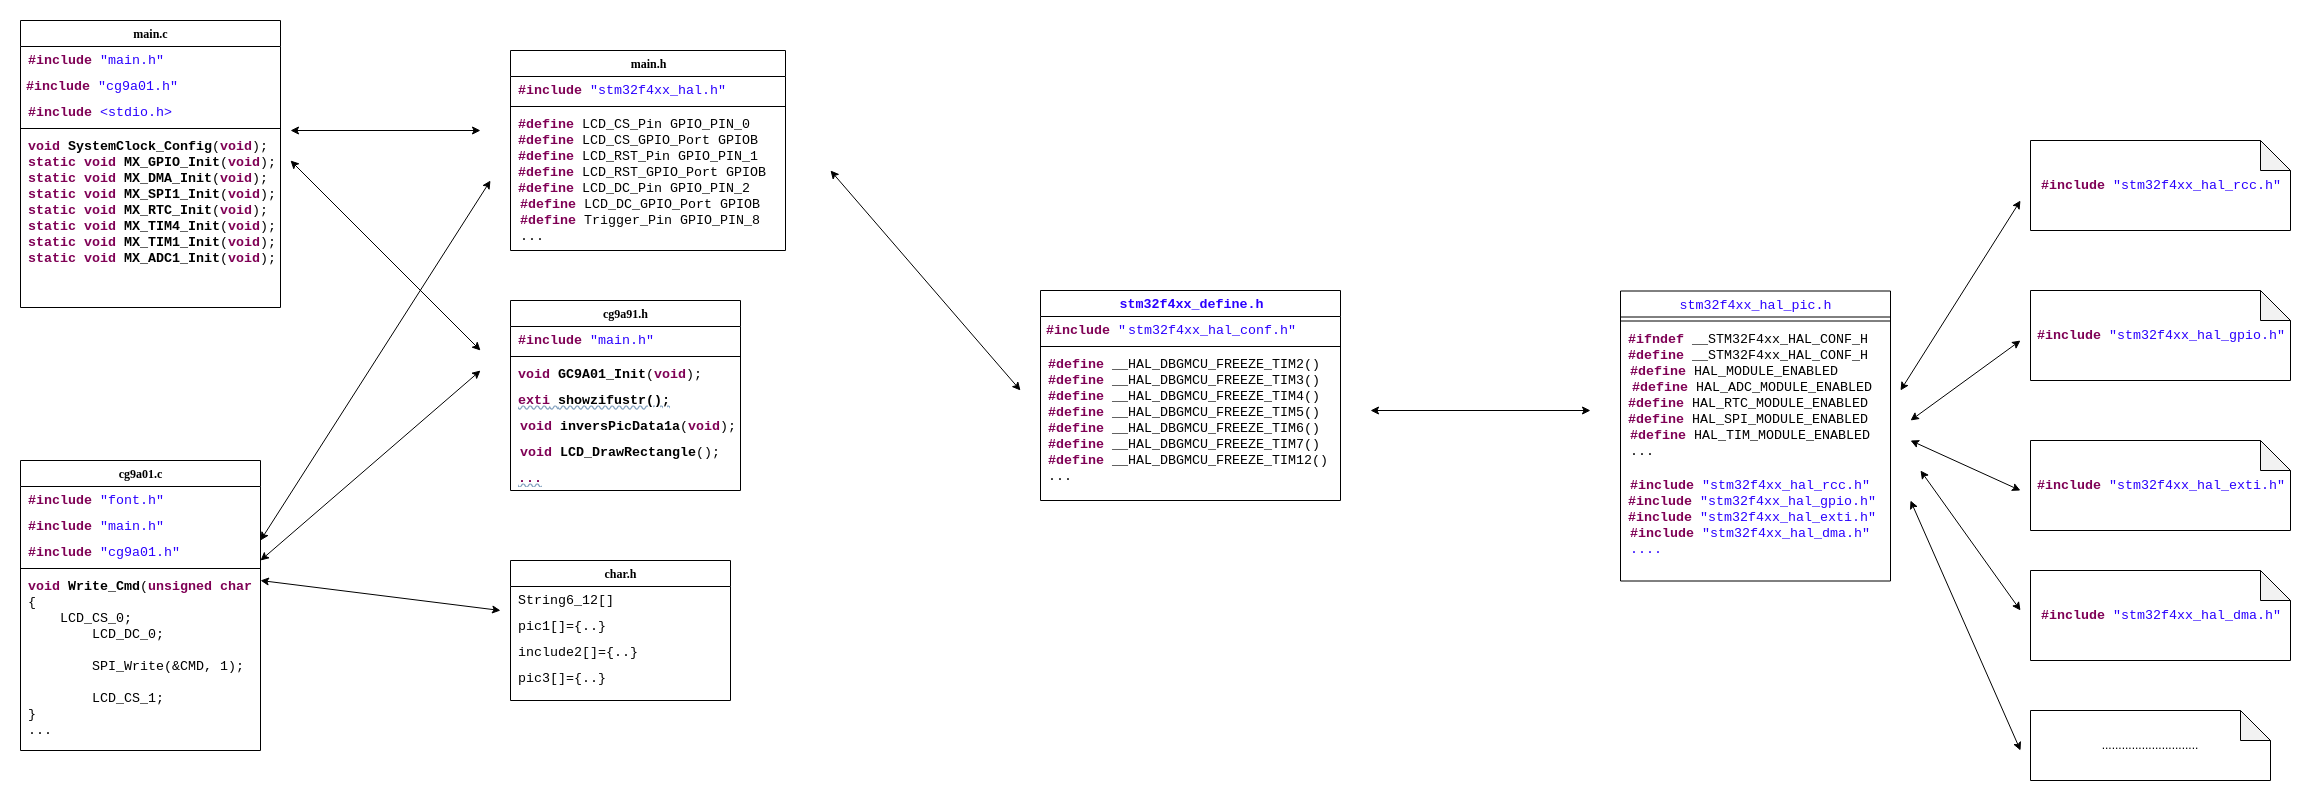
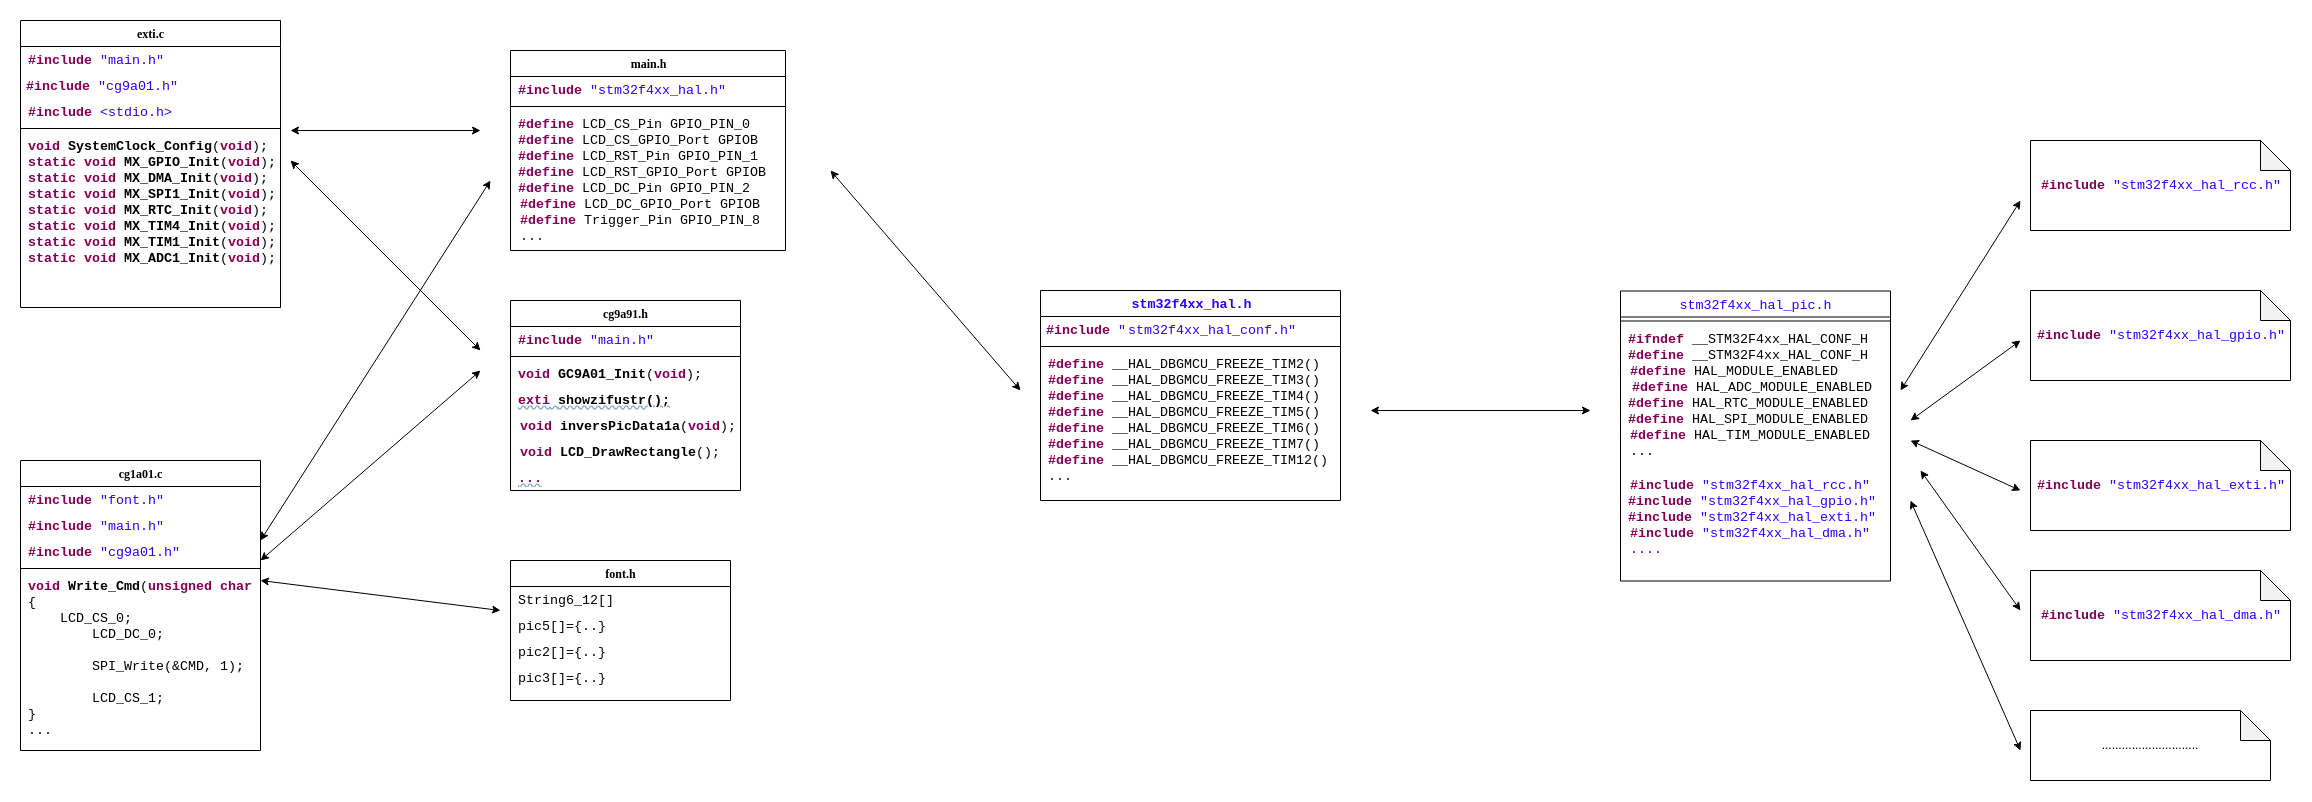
(151, 35) -> (151, 35)
(1191, 305) -> (1191, 305)
(141, 475) -> (141, 475)
(621, 575) -> (621, 575)
(549, 627) -> (549, 627)
(561, 653) -> (549, 653)
